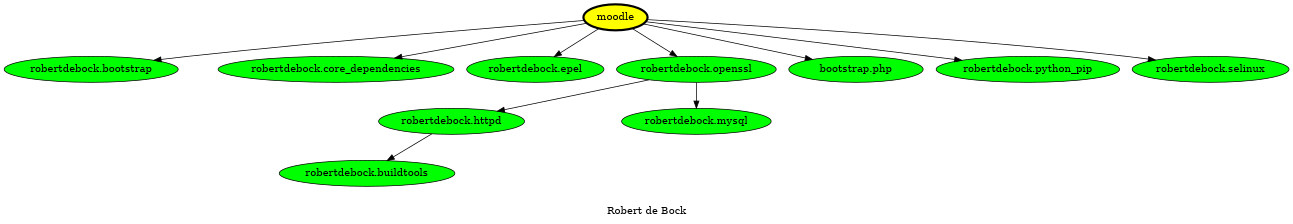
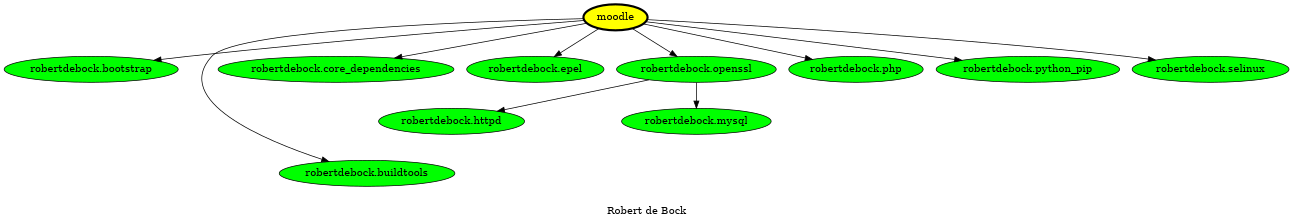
(856, 69) -> (856, 69)
(413, 145) -> (308, 34)
